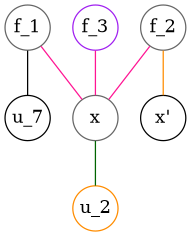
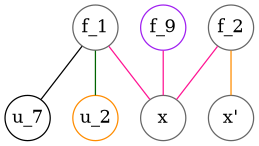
(95, 28) -> (163, 28)
(163, 118) -> (231, 118)
(95, 163) -> (95, 73)
